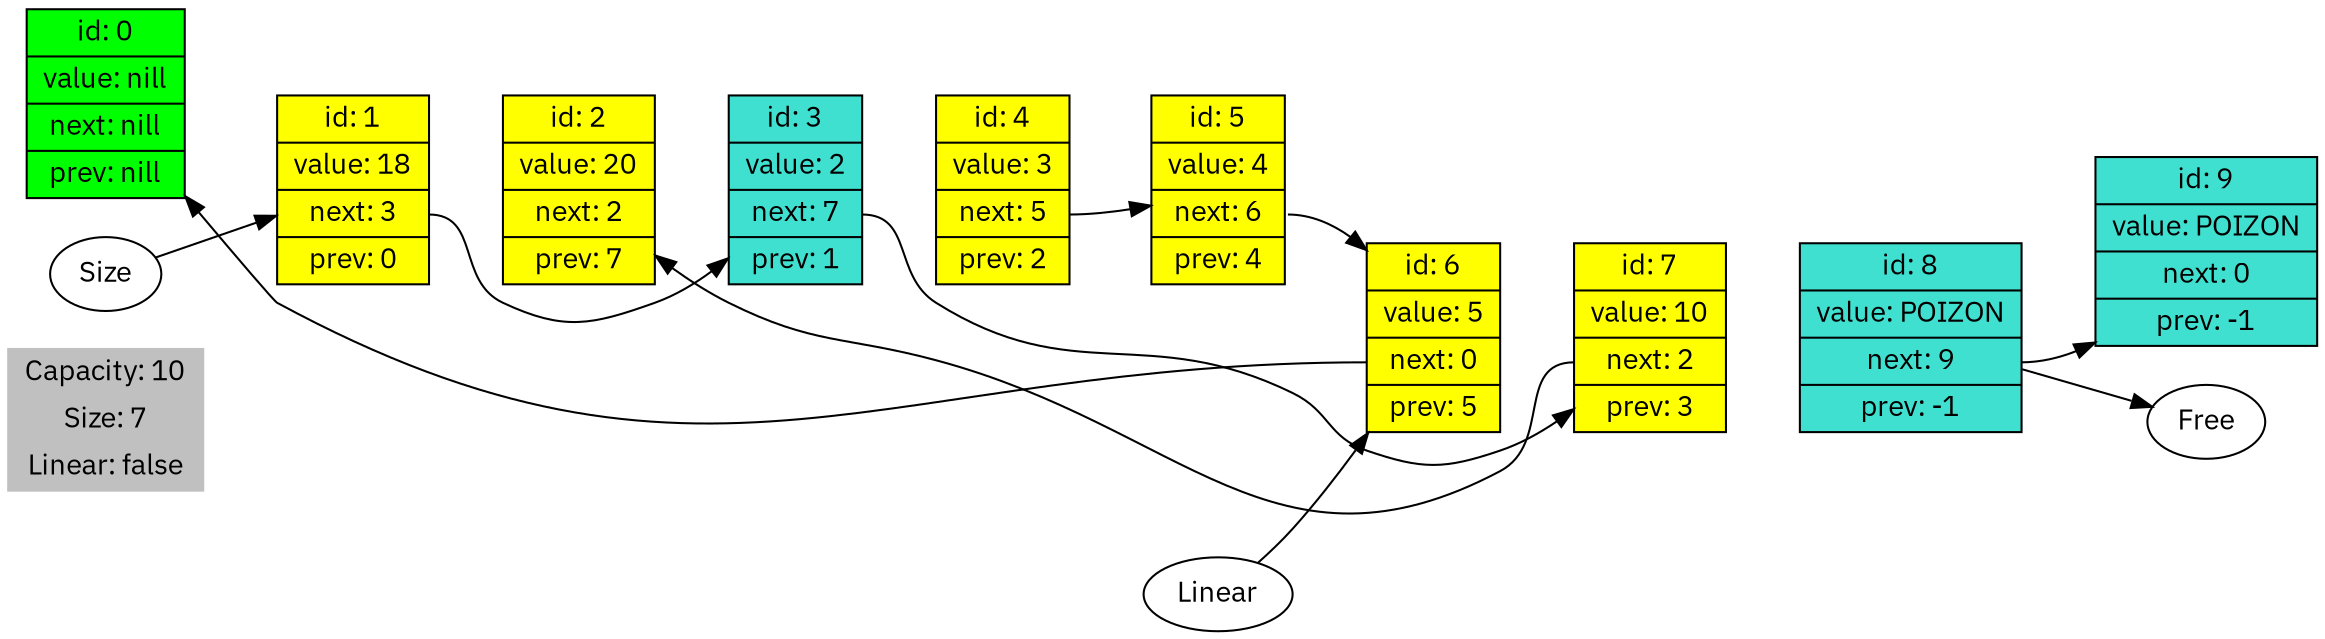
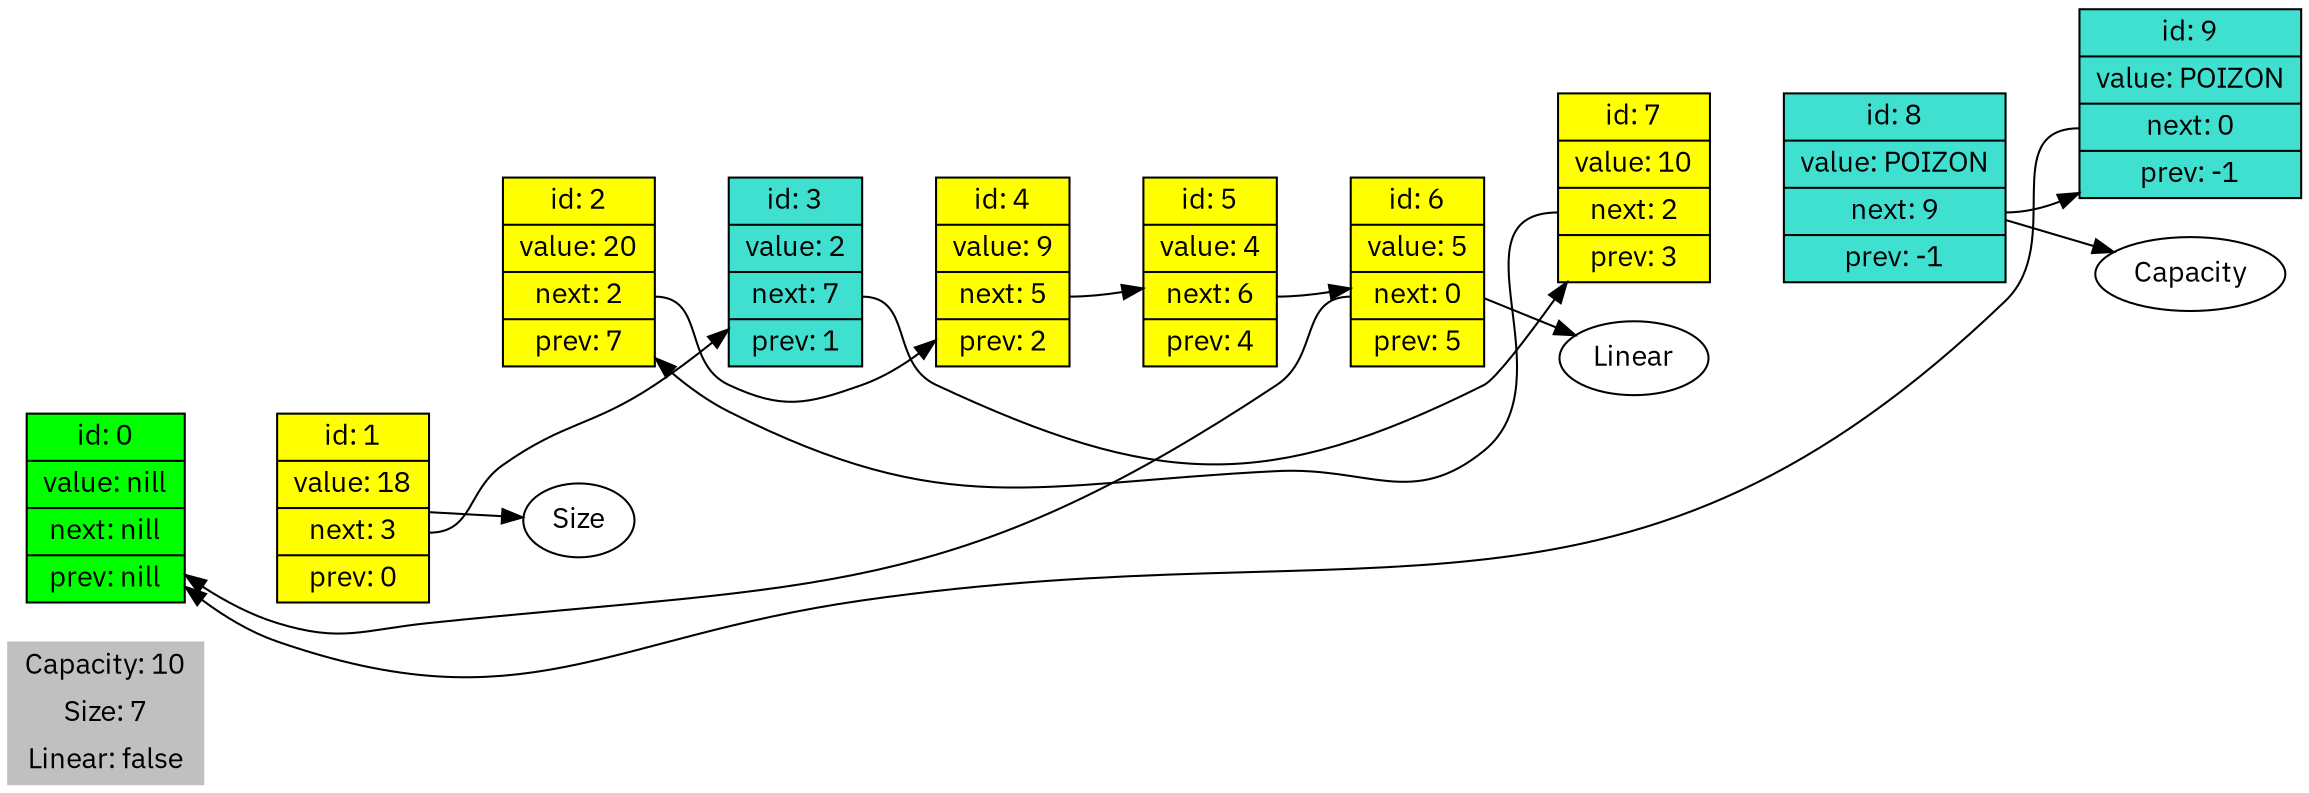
(1003, 165) -> (1003, 247)
(204, 241) -> (480, 515)
none -> (767, 399)
(2206, 422) -> (2190, 274)
(1300, 521) -> (1526, 315)
none -> (1230, 573)
